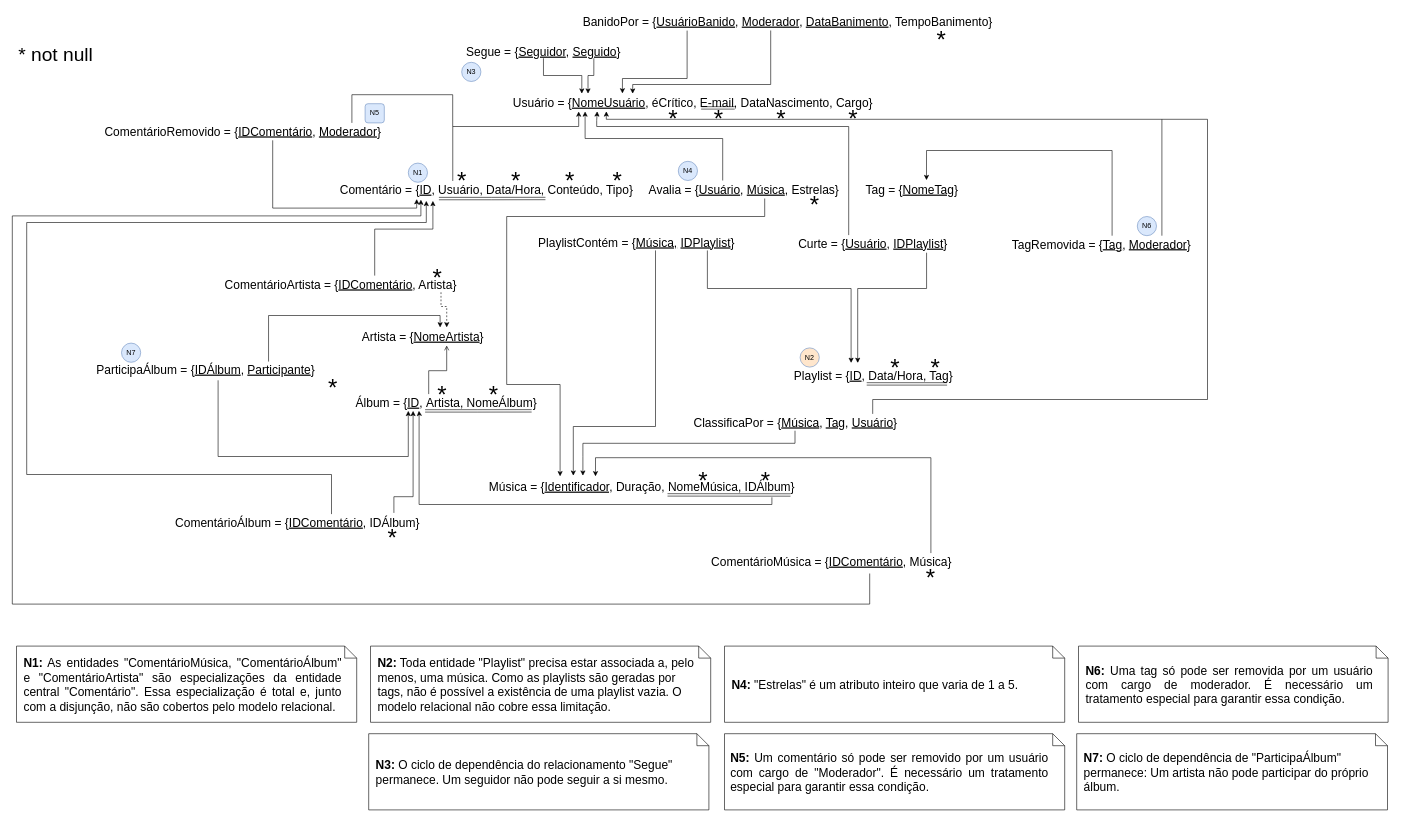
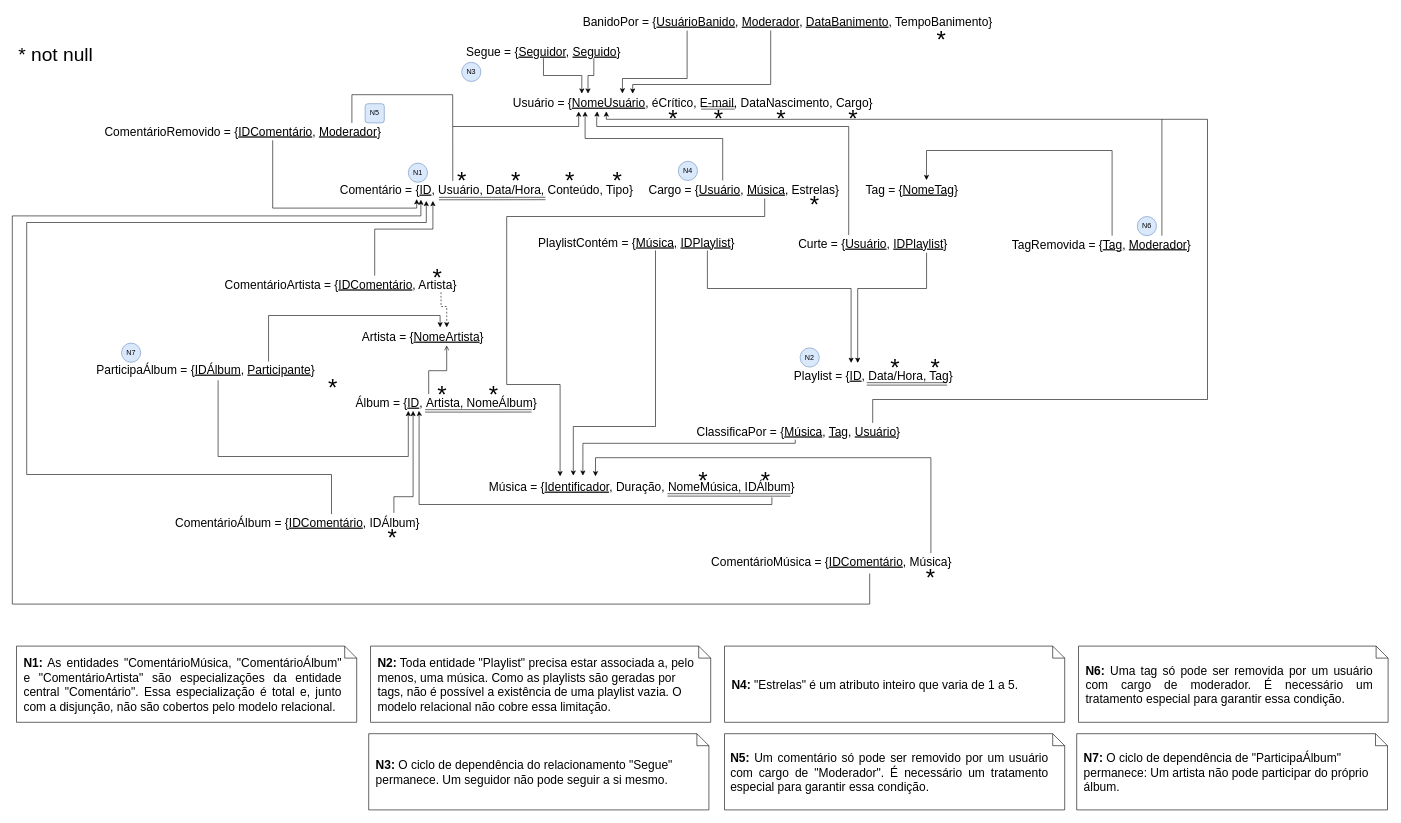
(744, 189) -> (744, 189)
(810, 357) -> (810, 357)
(795, 422) -> (798, 431)
